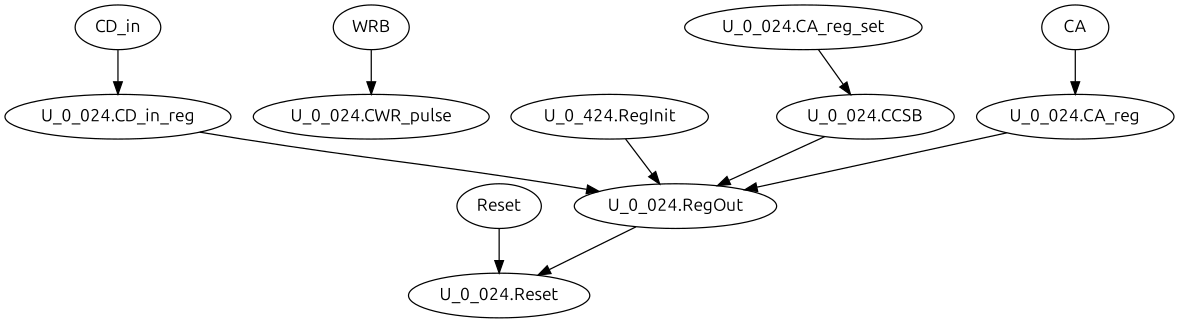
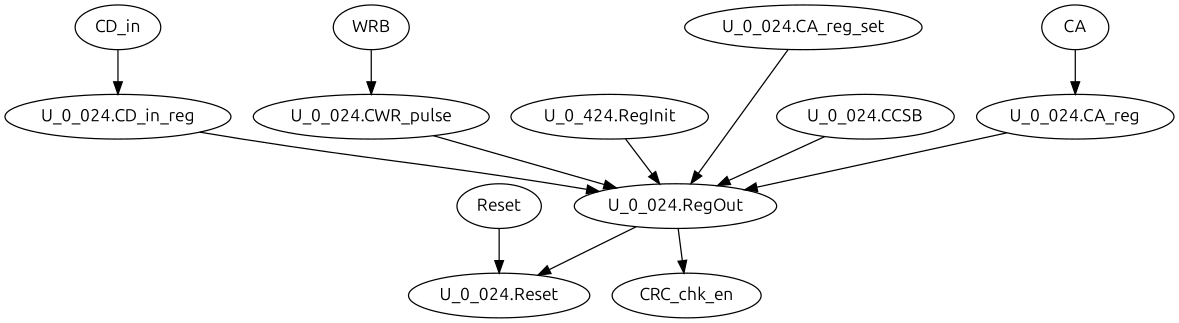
(831, 67) -> (743, 112)
none -> (519, 160)
none -> (687, 296)
